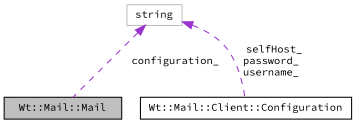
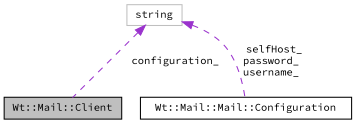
(63, 108) -> (63, 108)
(246, 108) -> (246, 108)
